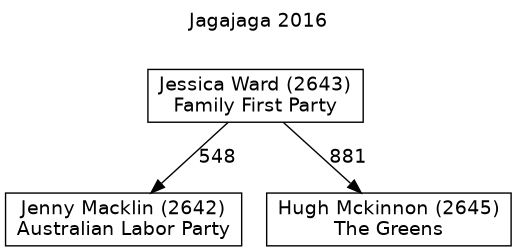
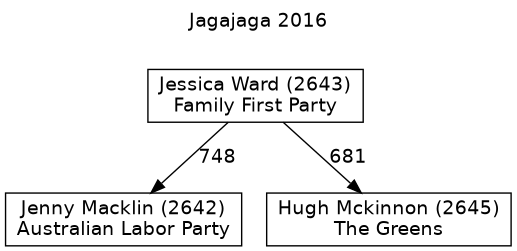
(218, 158) -> (218, 158)
(349, 158) -> (349, 158)
